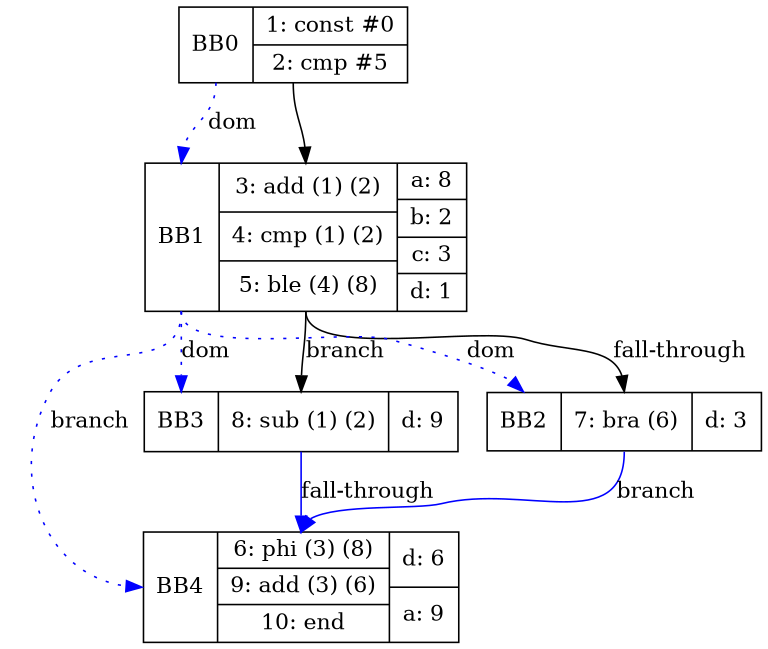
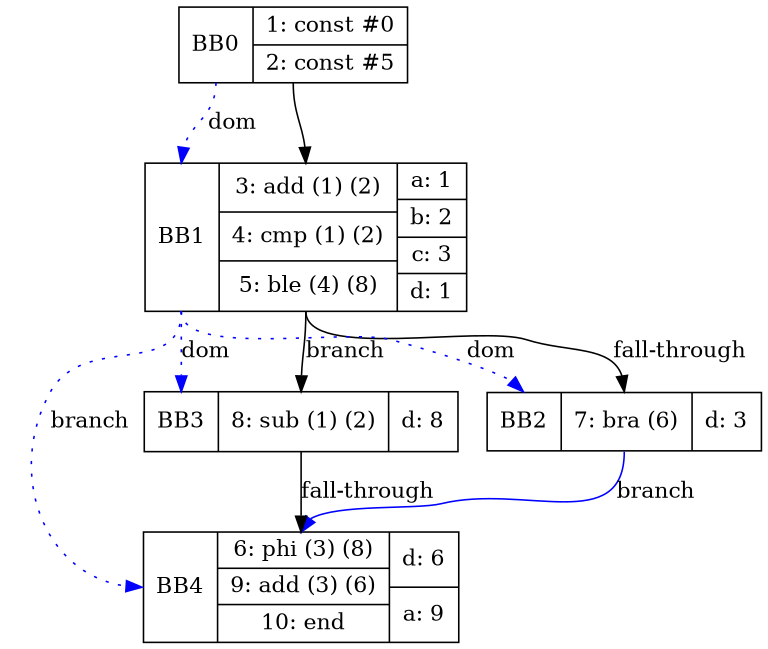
(330, 63) -> (330, 63)
(432, 180) -> (432, 180)
(423, 421) -> (423, 421)
(301, 484) -> (301, 484)
